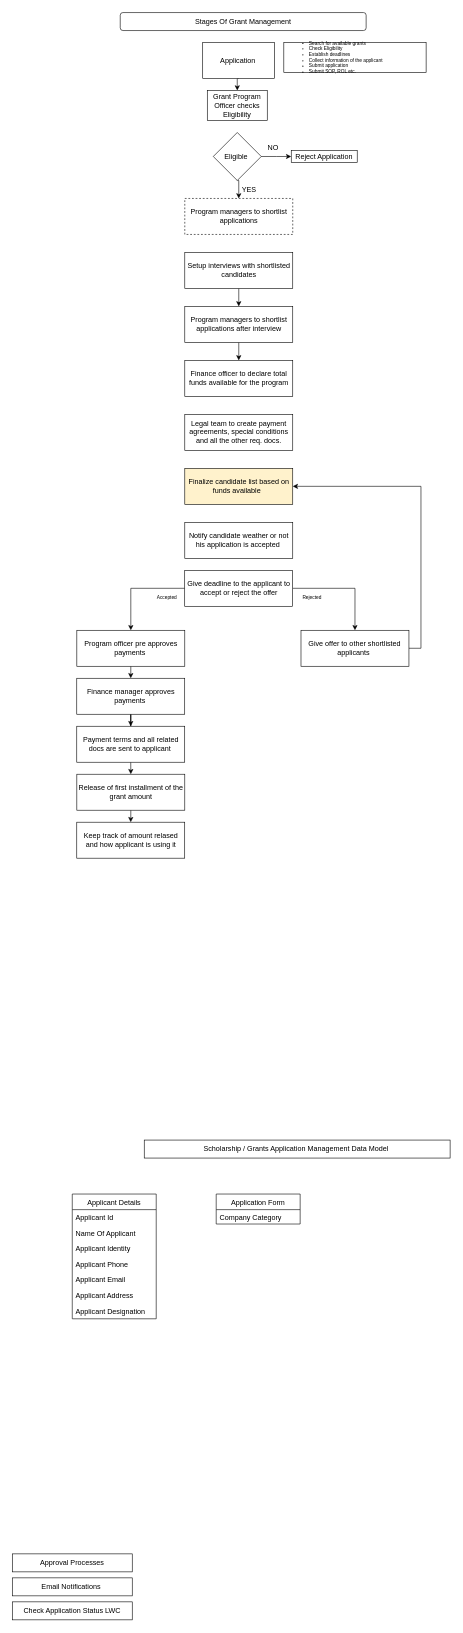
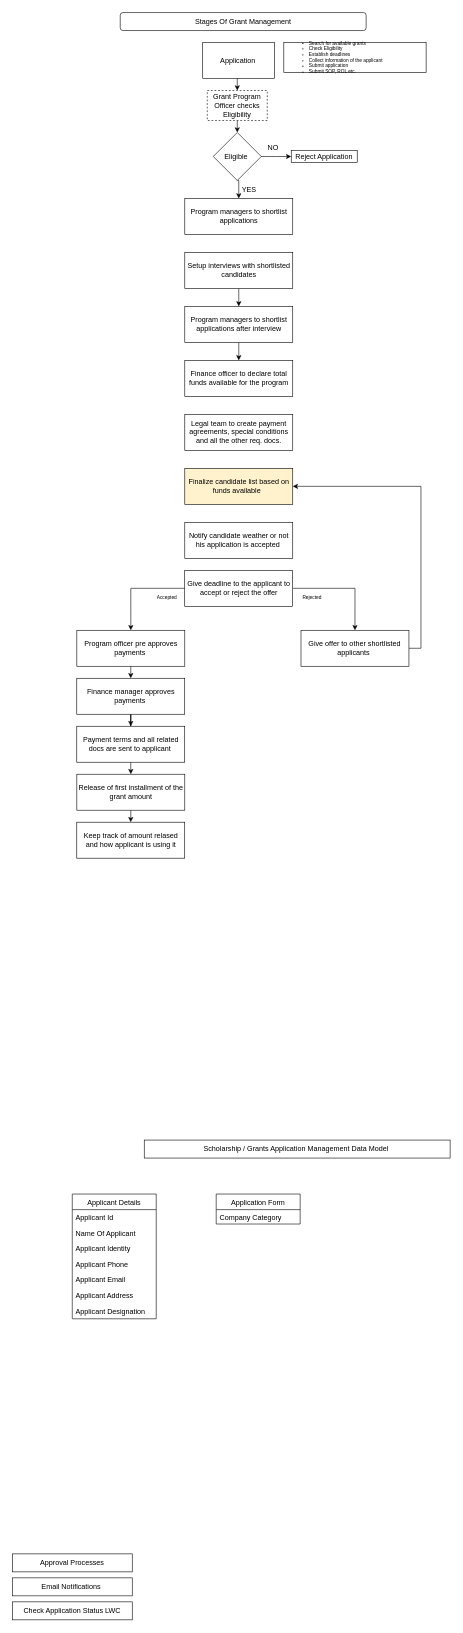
(237, 105) -> (237, 105)
none -> (237, 122)
(239, 216) -> (239, 216)
